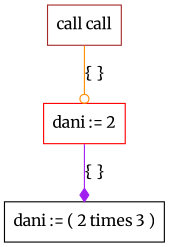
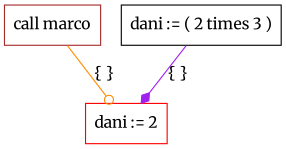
(84, 25) -> (53, 25)
(84, 166) -> (168, 69)
